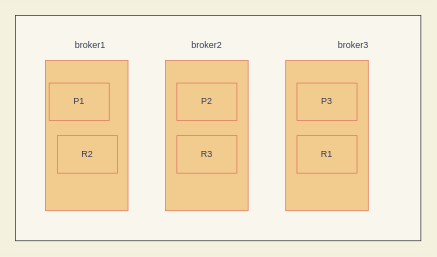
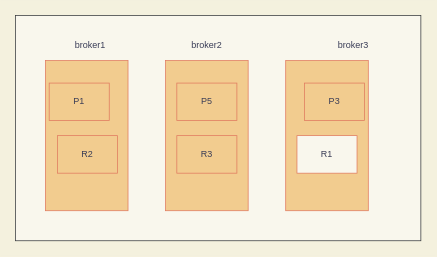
(207, 102) -> (207, 102)
(327, 102) -> (334, 102)
(327, 154) -> (327, 154)
